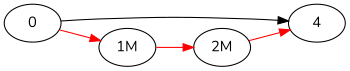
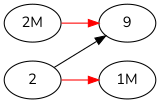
(33, 23) -> (33, 80)
(317, 23) -> (127, 23)
(170, 47) -> none
